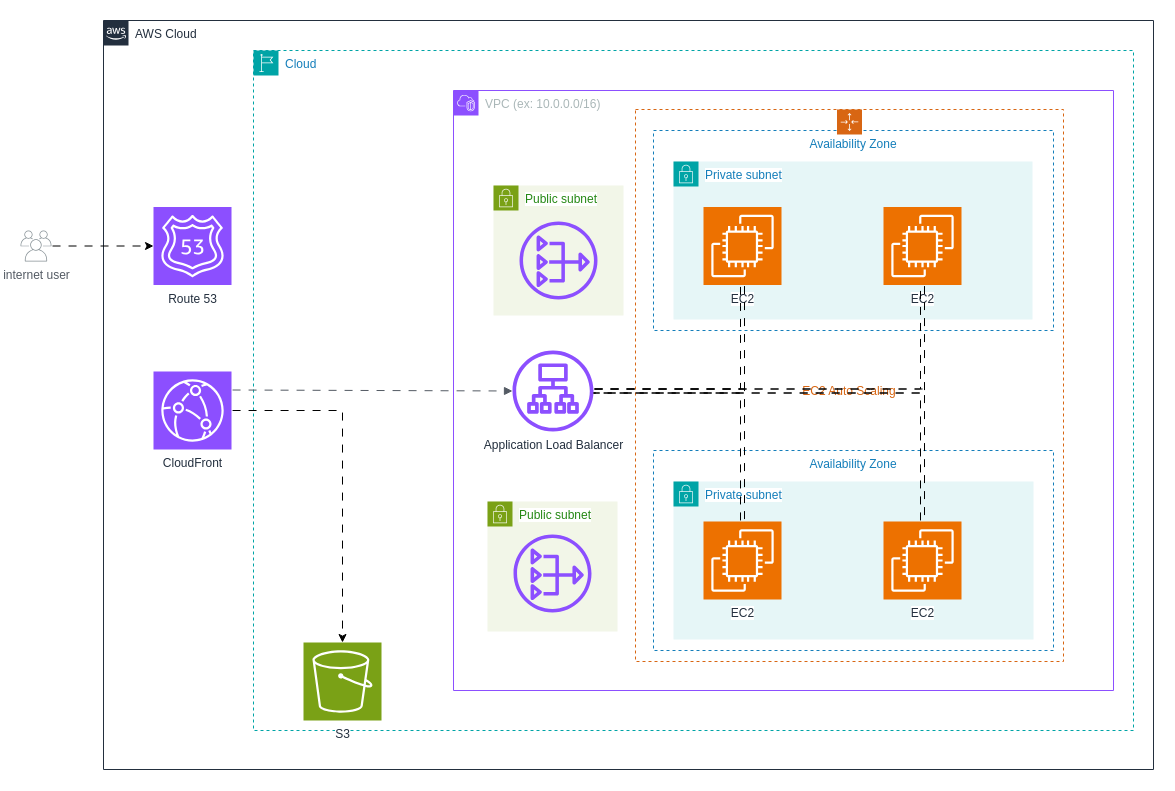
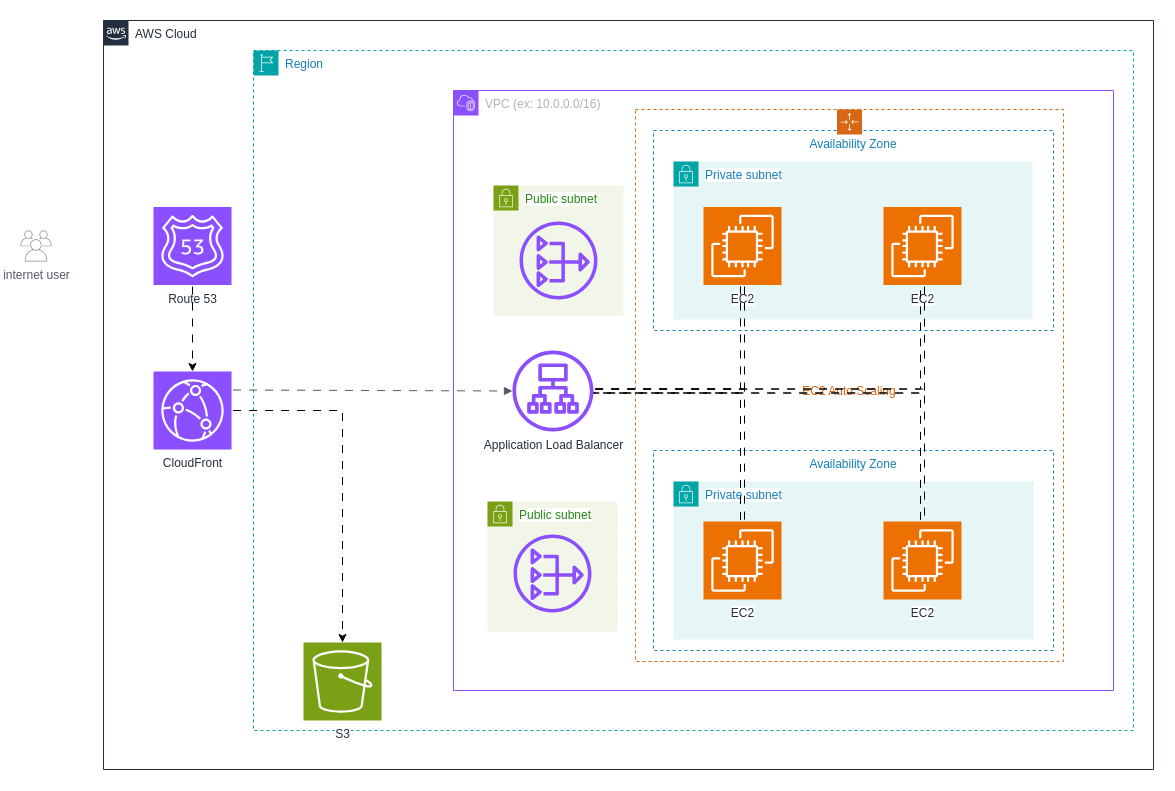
(301, 65) -> (304, 65)
(99, 246) -> none
none -> (193, 325)
